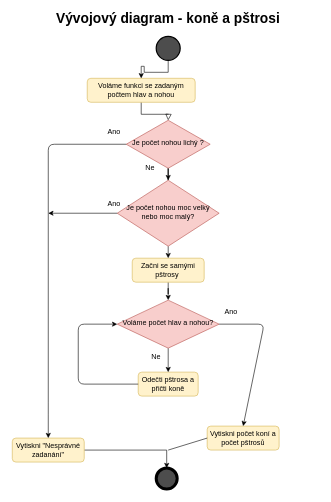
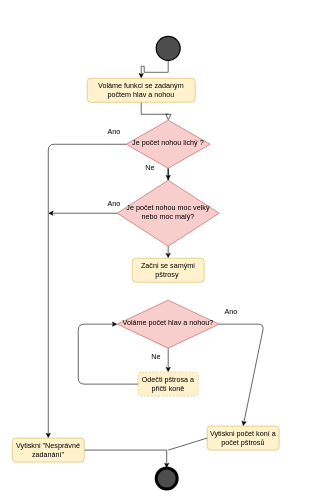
(168, 18) -> none
(168, 291) -> none
(168, 384) -> (168, 384)
